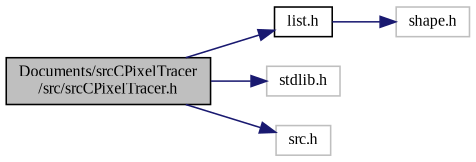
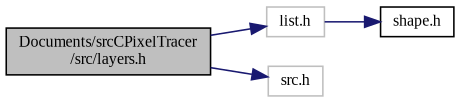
(303, 22) -> (296, 22)
(433, 22) -> (417, 22)
(108, 81) -> (108, 51)
(303, 81) -> none
